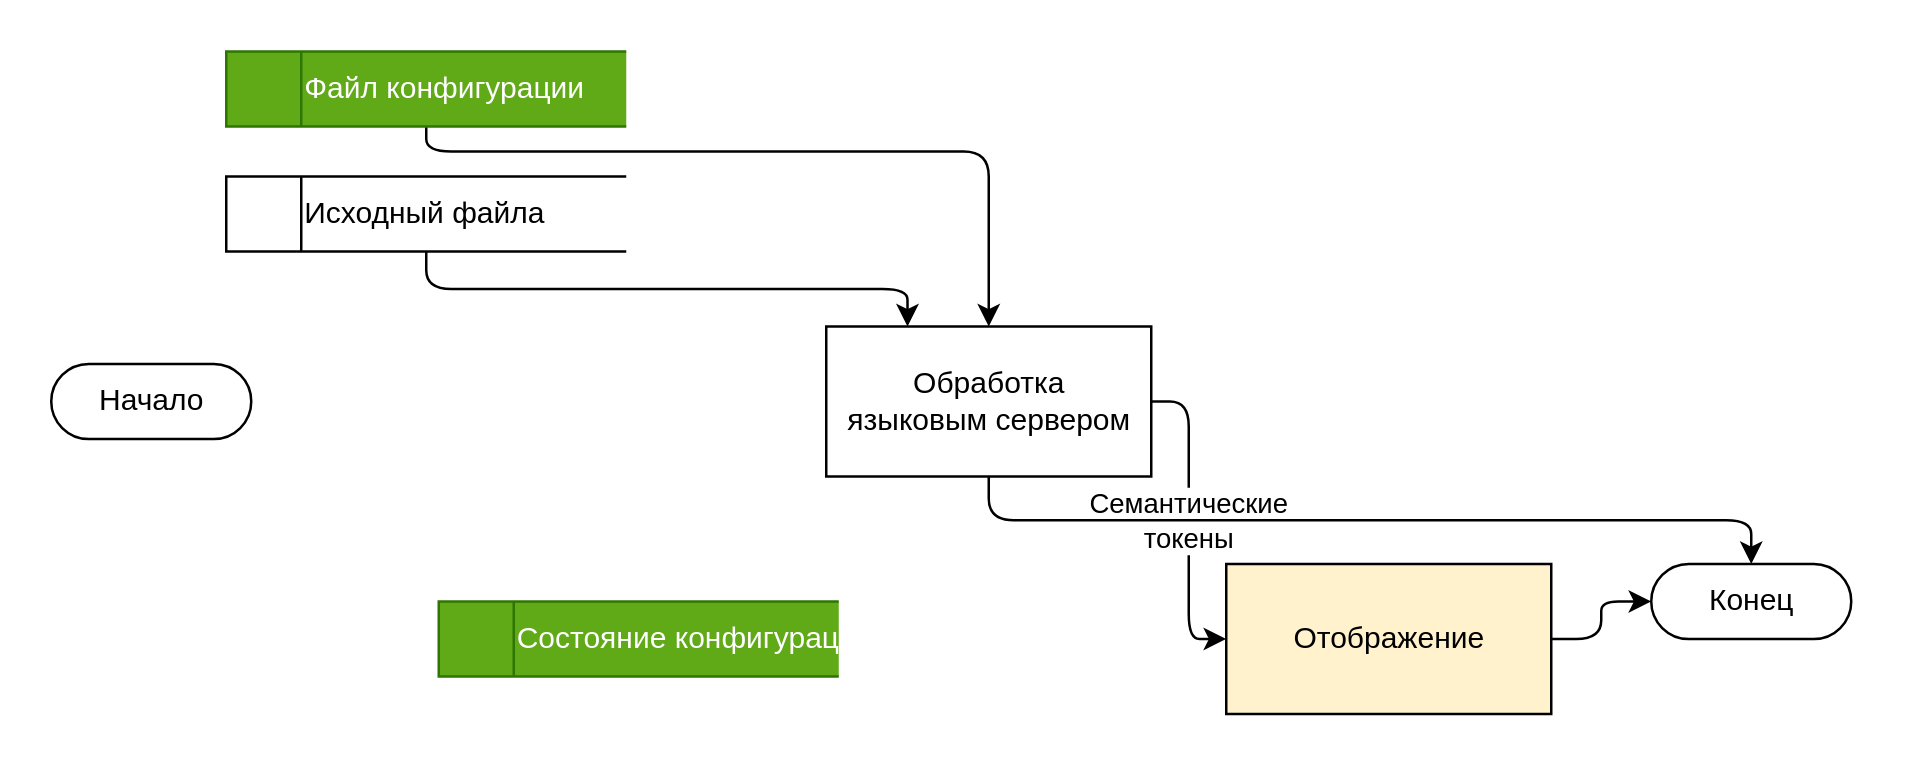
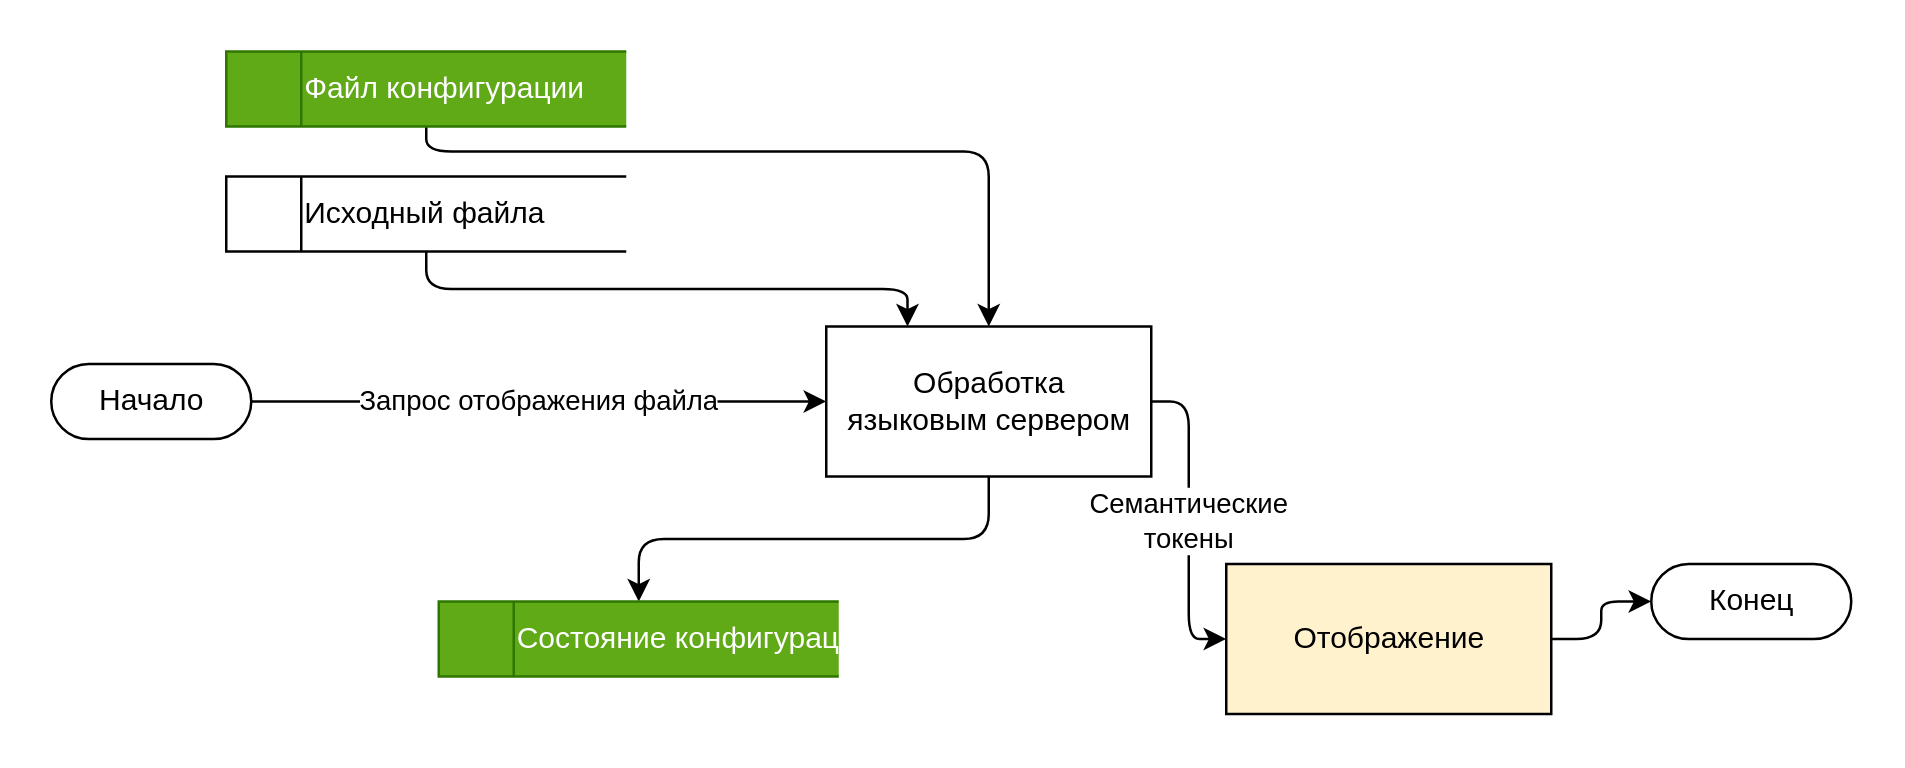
none -> (346, 401)
(1479, 520) -> (809, 539)
